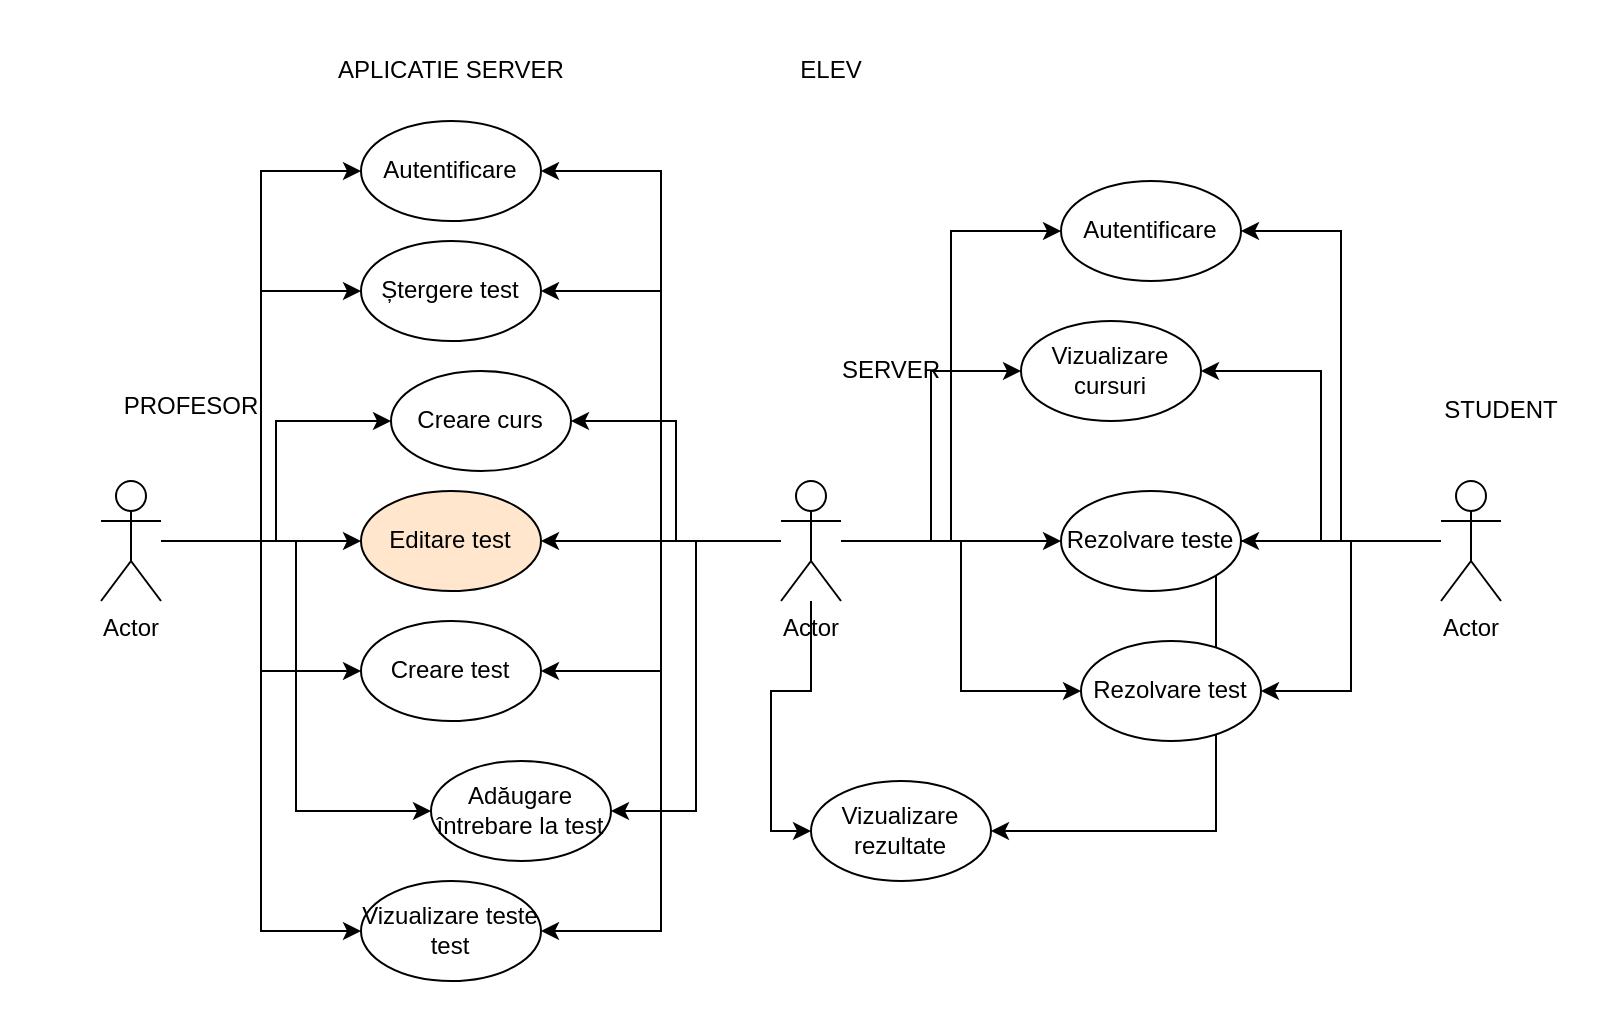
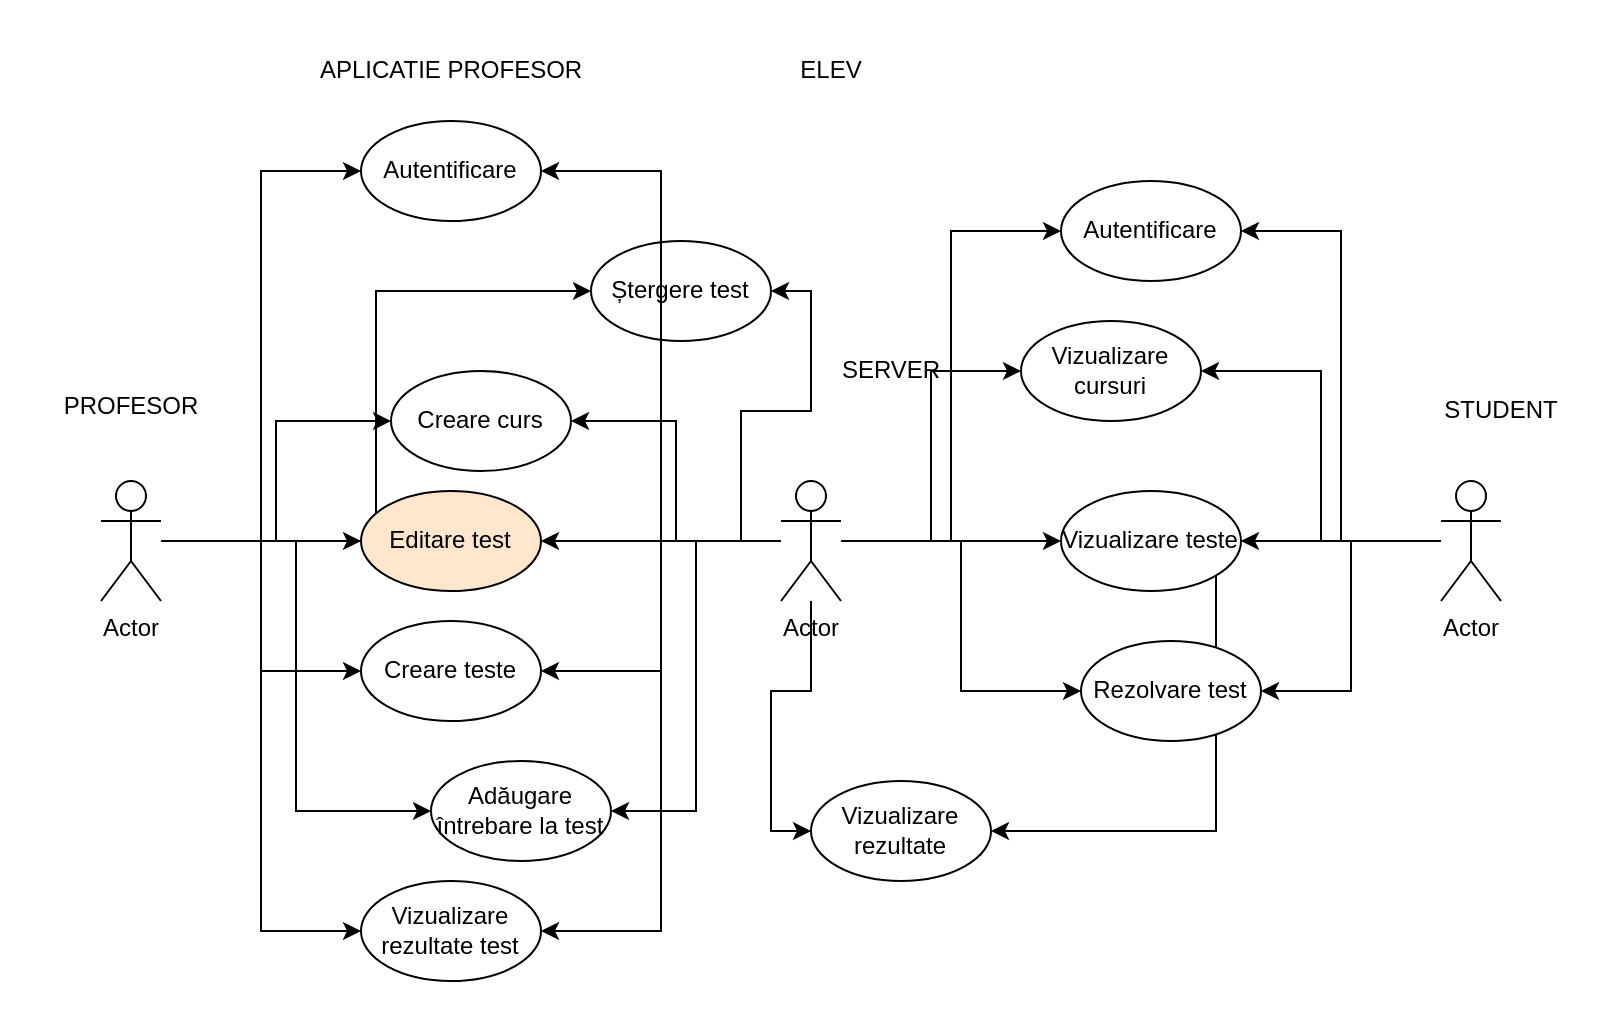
(452, 71) -> (452, 71)
(451, 291) -> (681, 291)
(191, 421) -> (131, 421)
(1151, 541) -> (1151, 541)
(451, 671) -> (451, 671)
(451, 931) -> (451, 931)
